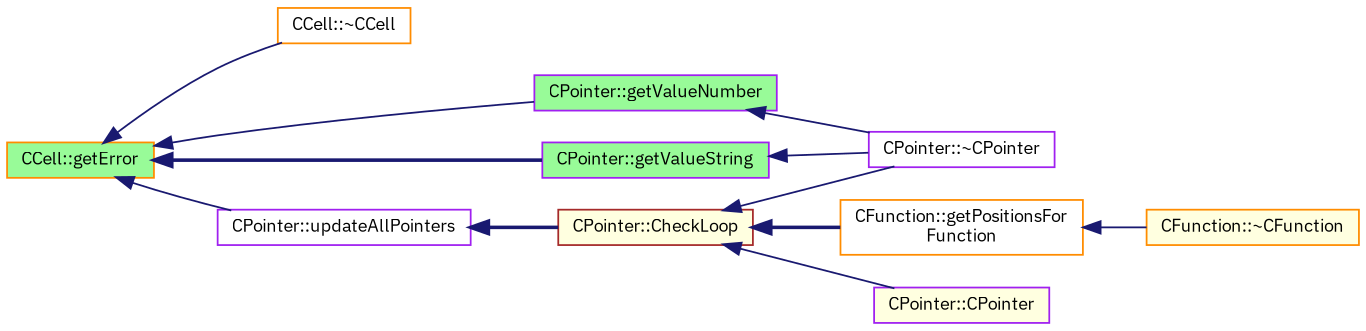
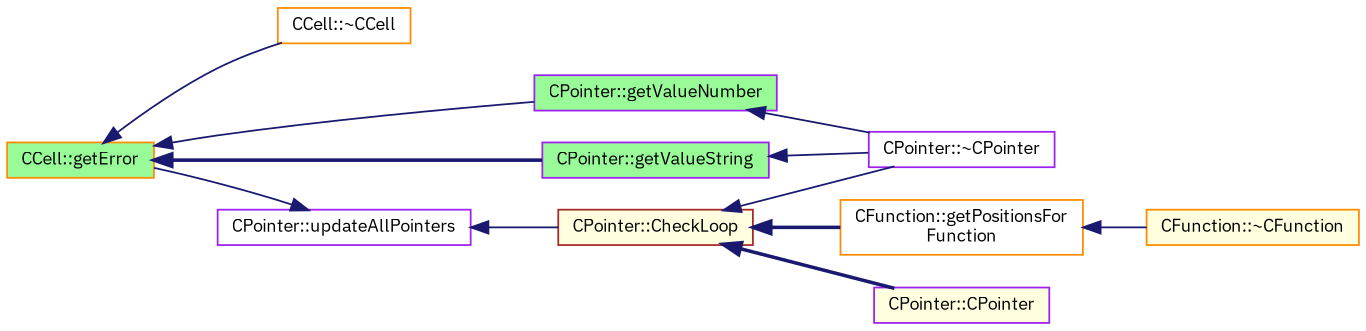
(182, 198) -> (223, 185)
(523, 227) -> (523, 227)
(817, 269) -> (817, 269)
